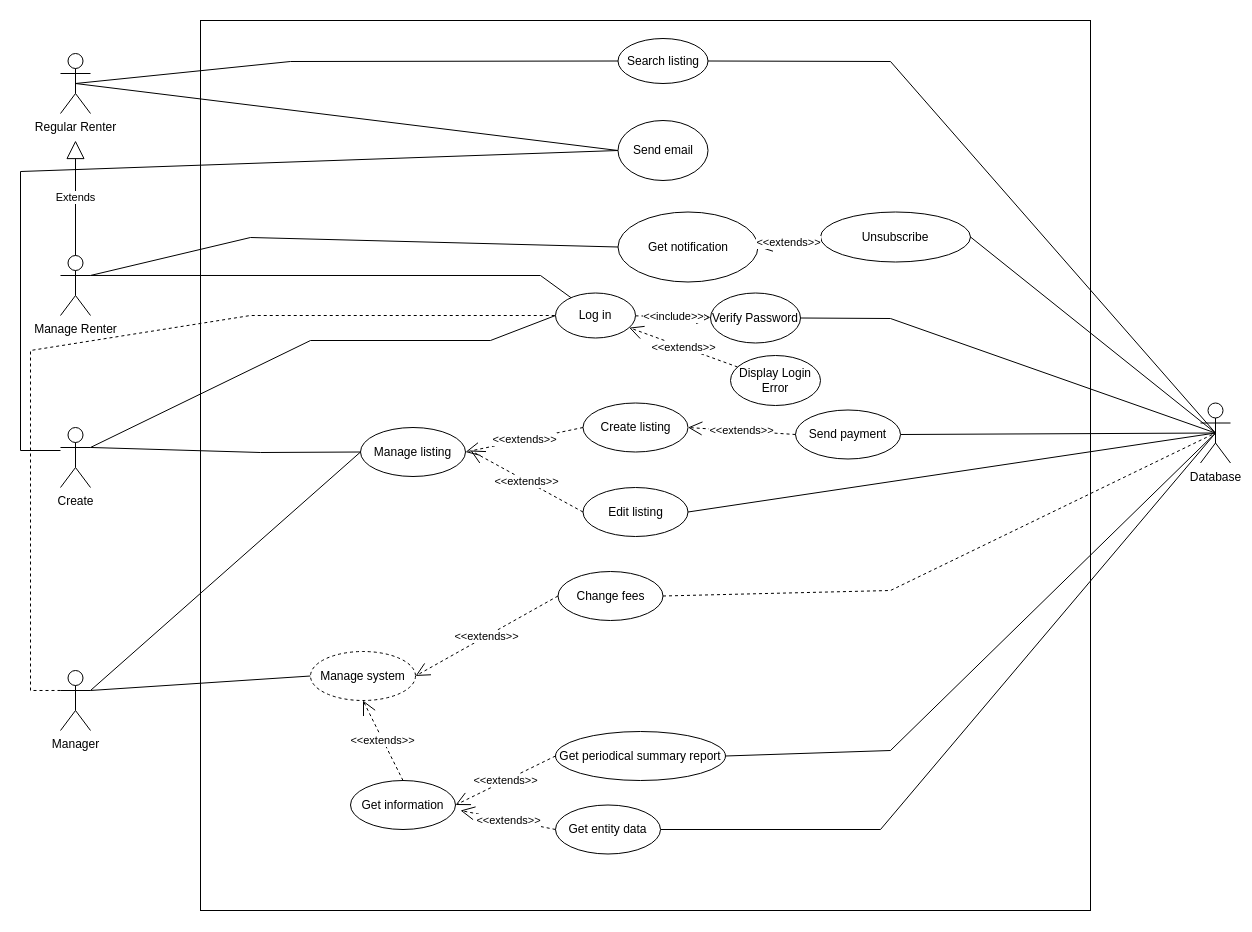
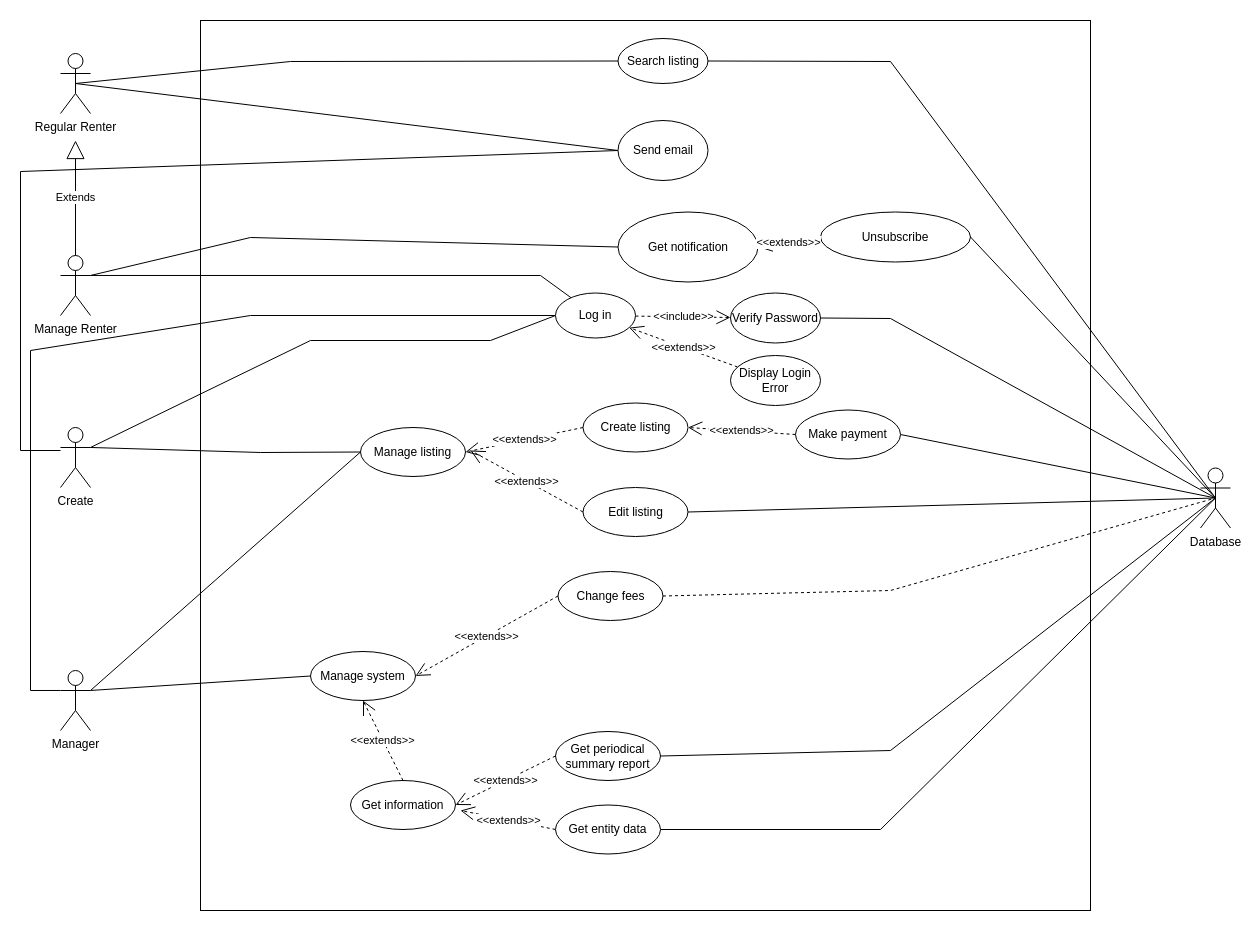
(756, 318) -> (776, 318)
(106, 339) -> (106, 339)
(1216, 433) -> (1216, 498)
(848, 435) -> (848, 435)
(363, 676) -> (363, 676)
(641, 756) -> (608, 756)
